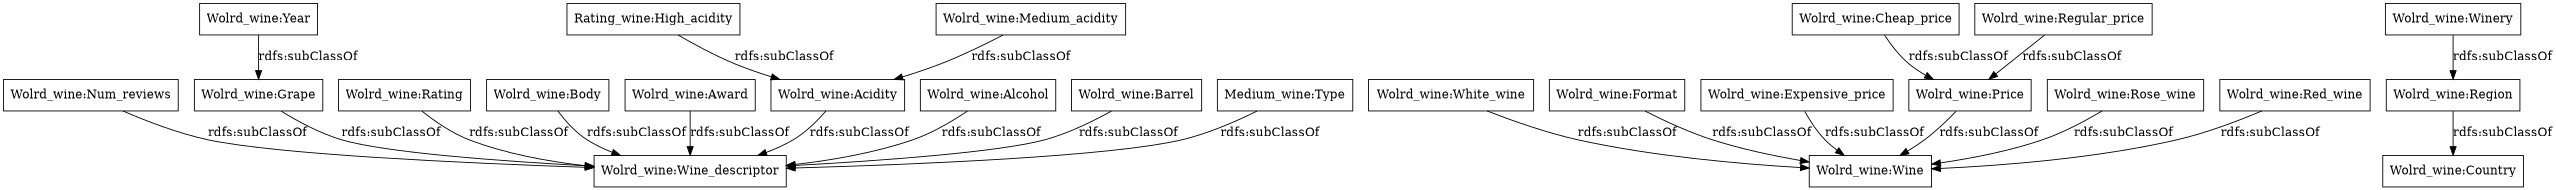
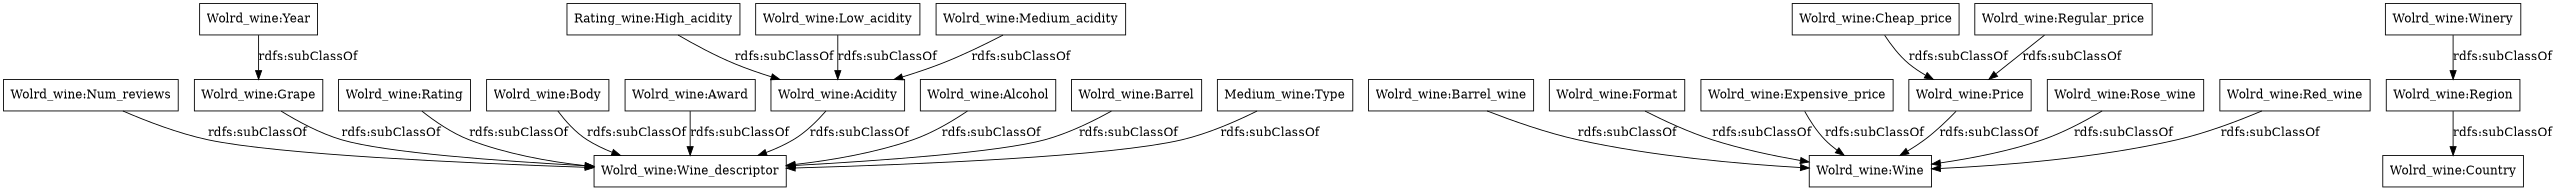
none -> (838, 19)
(1451, 95) -> (1451, 95)
